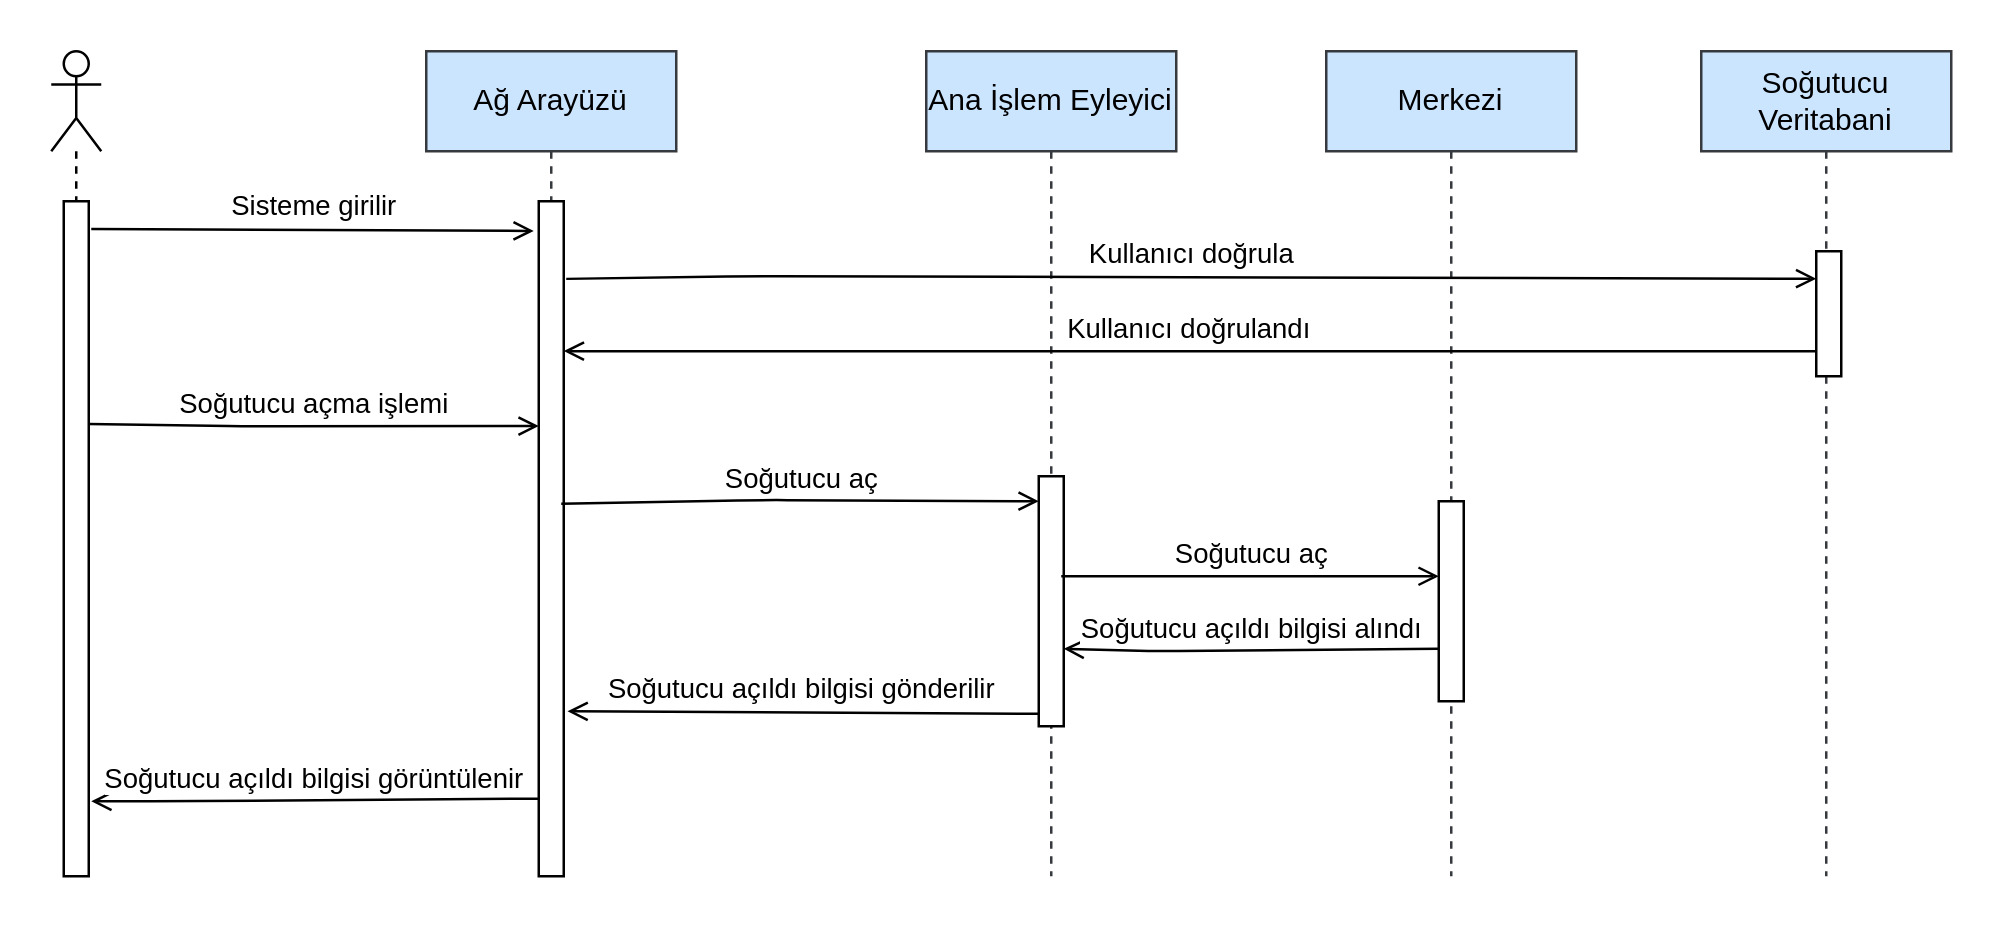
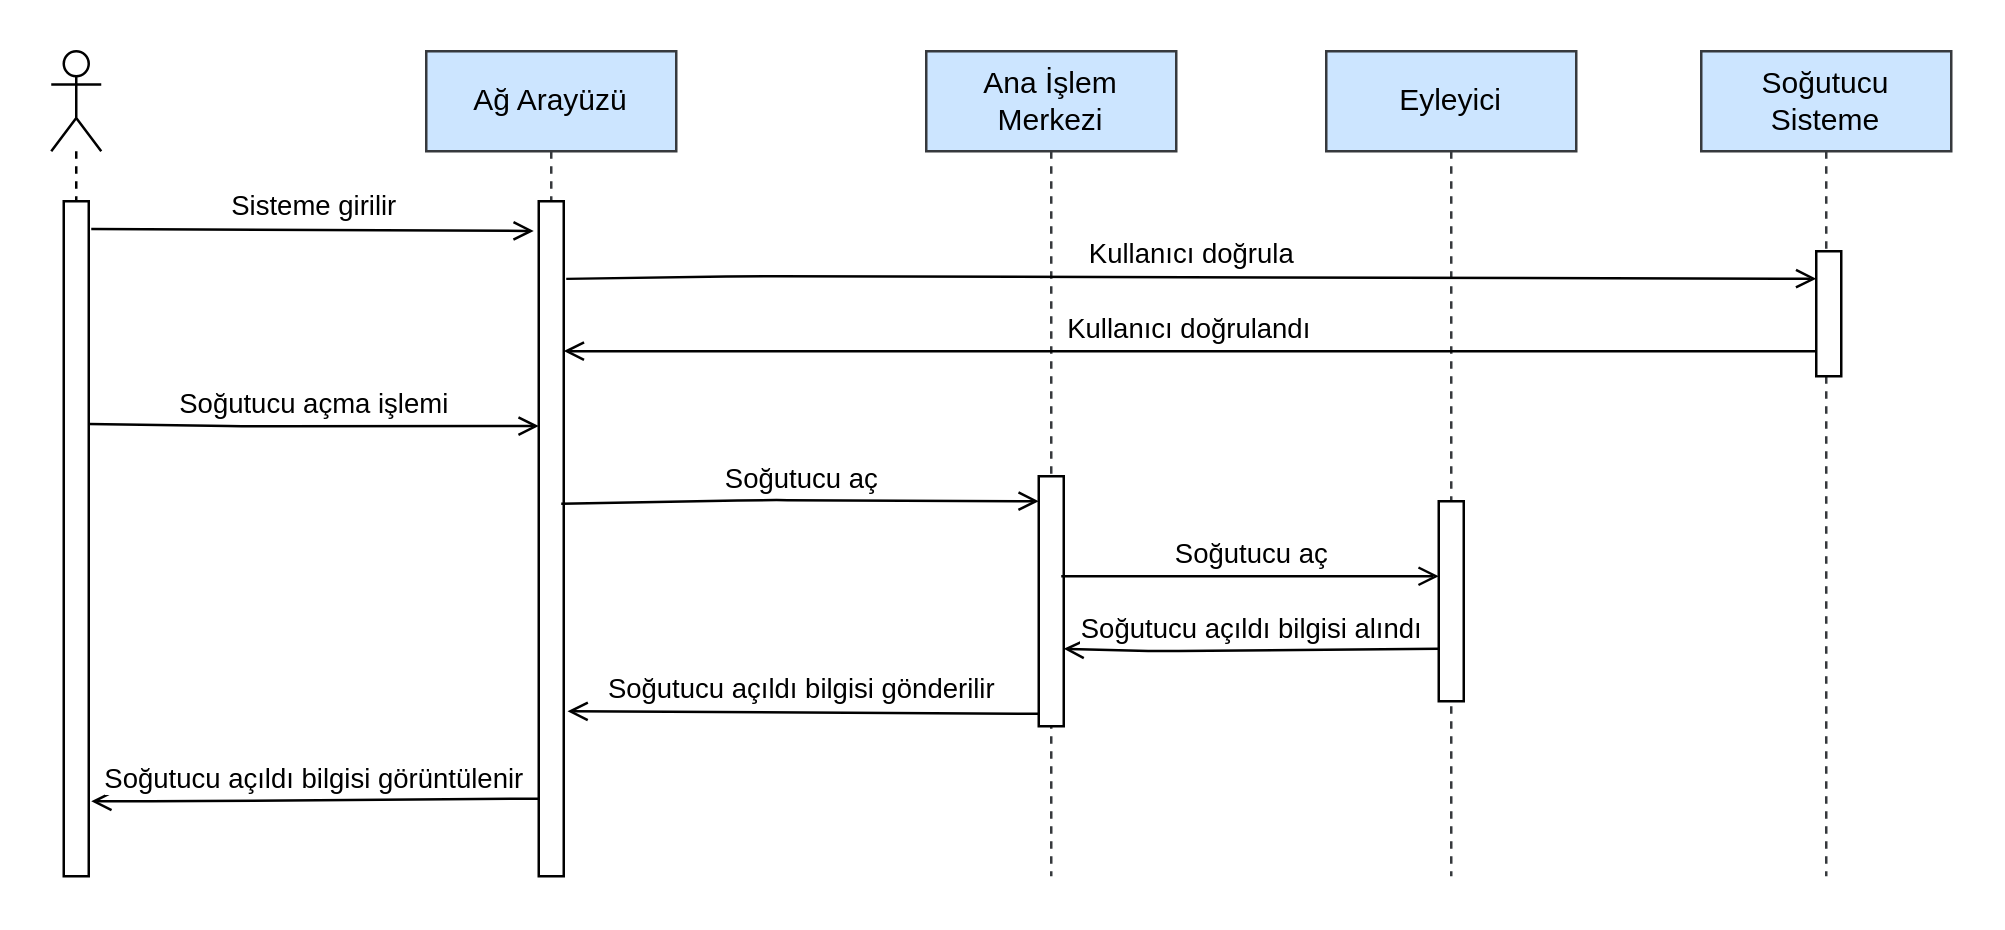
(1051, 101) -> (1051, 101)
(1451, 101) -> (1451, 101)
(1826, 101) -> (1826, 101)
